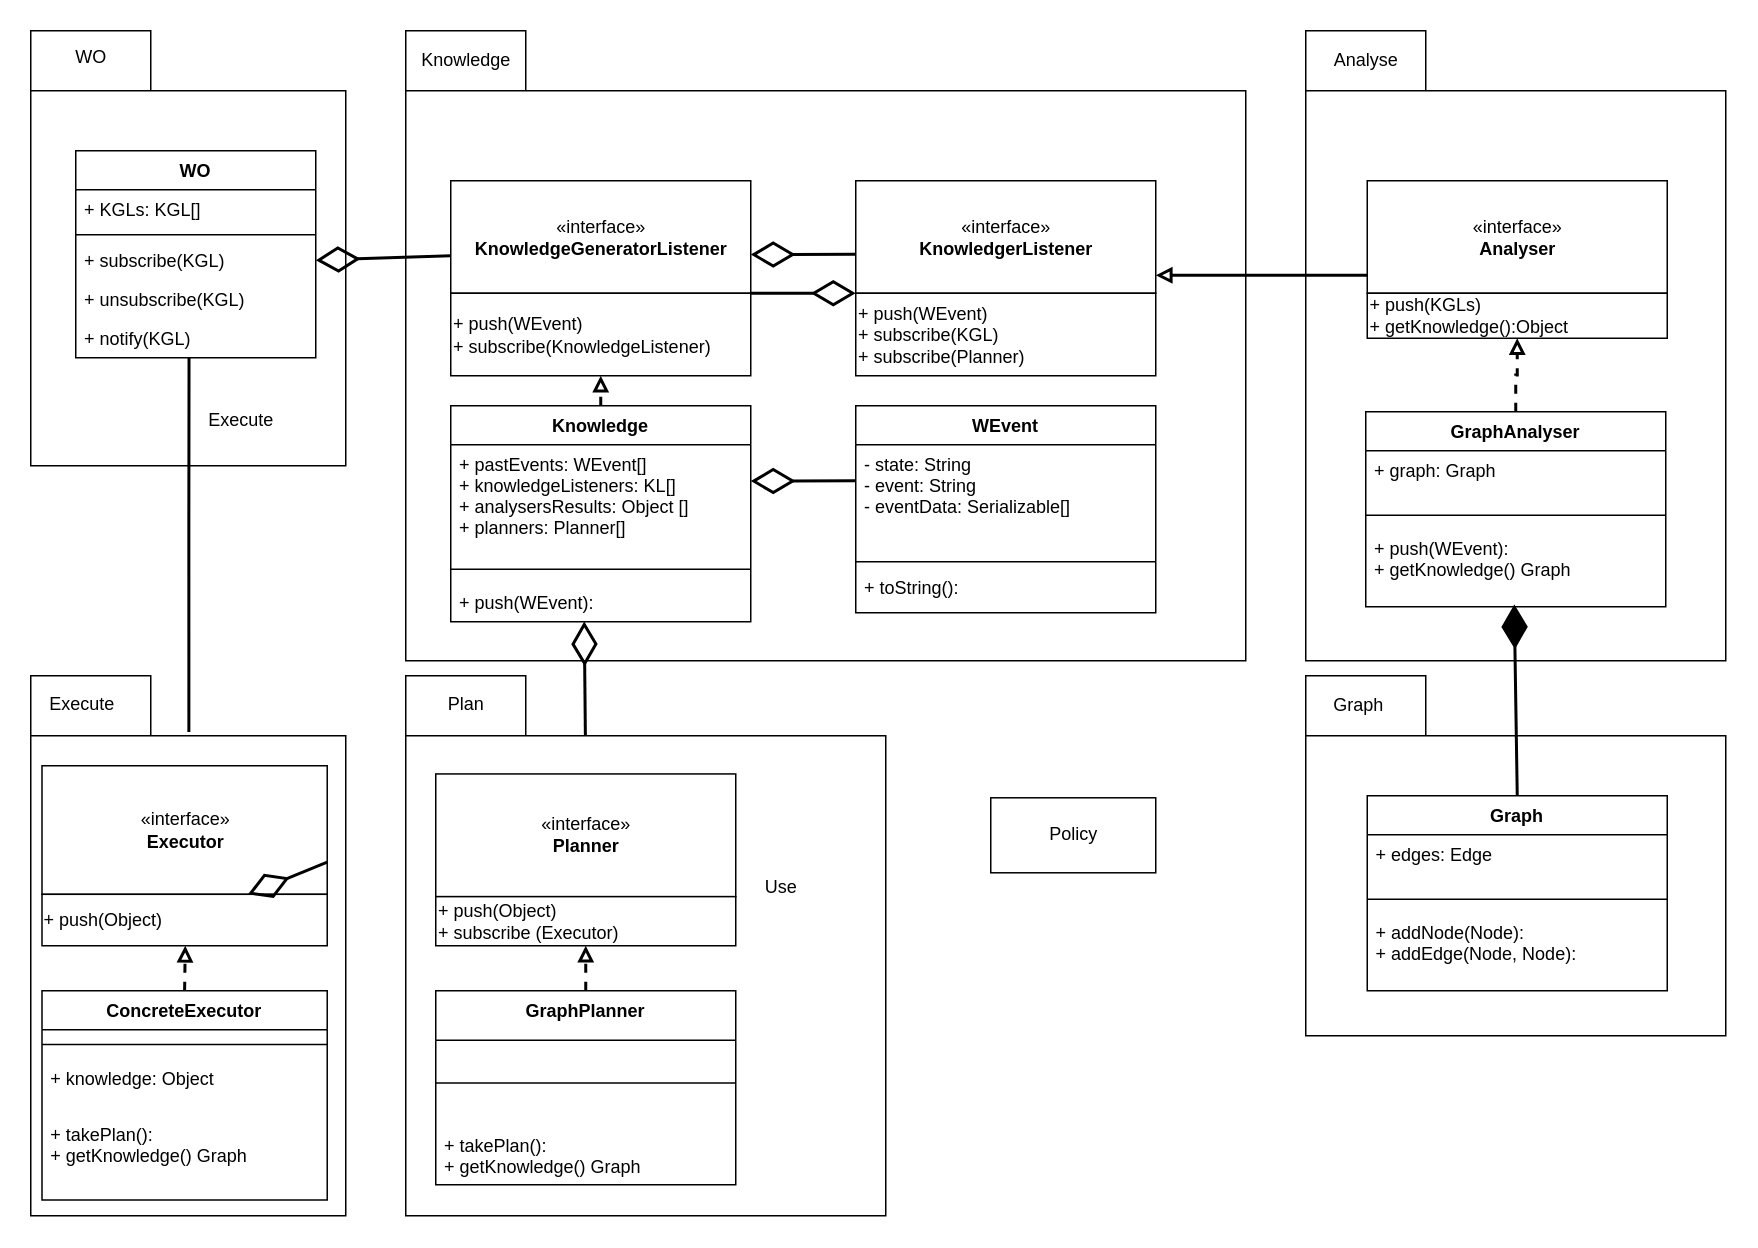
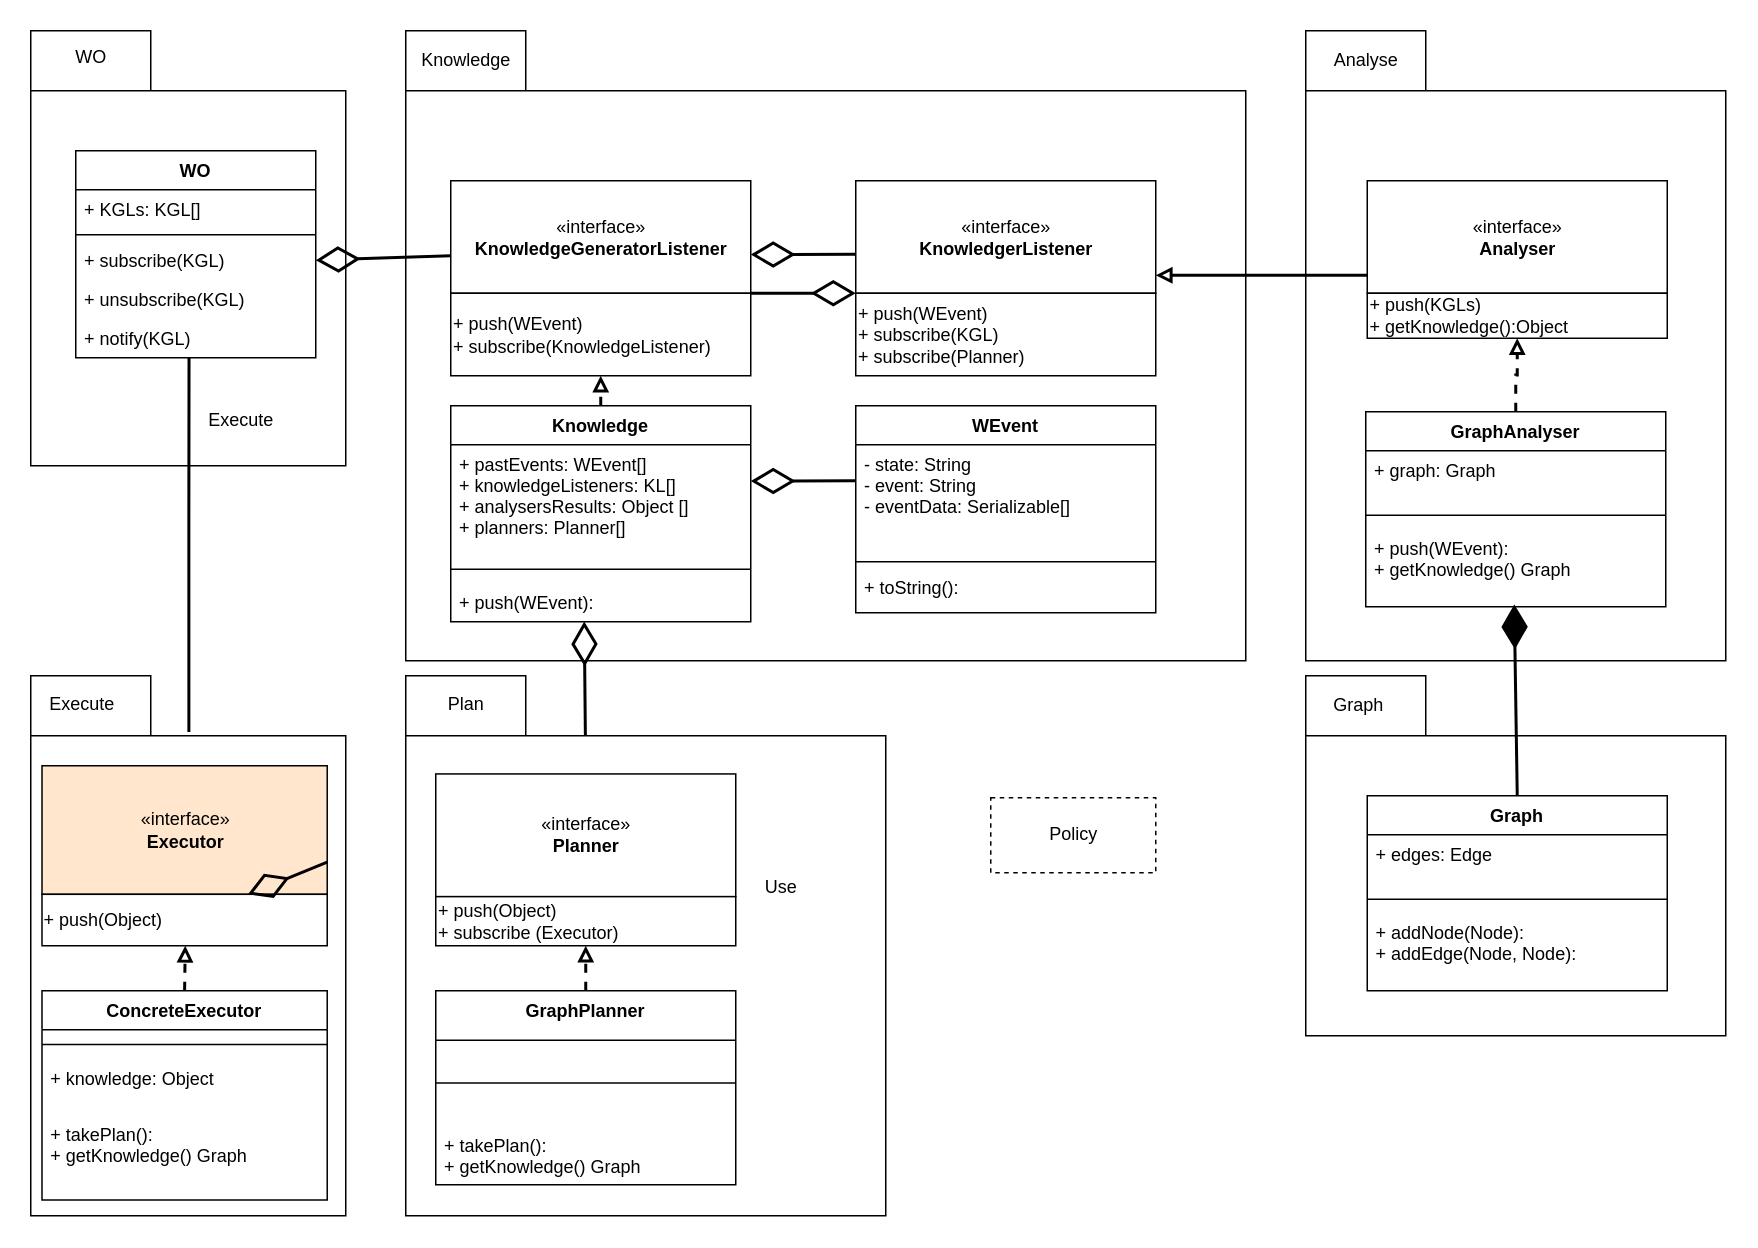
(185, 830) -> (185, 830)
(1073, 835) -> (1073, 835)
